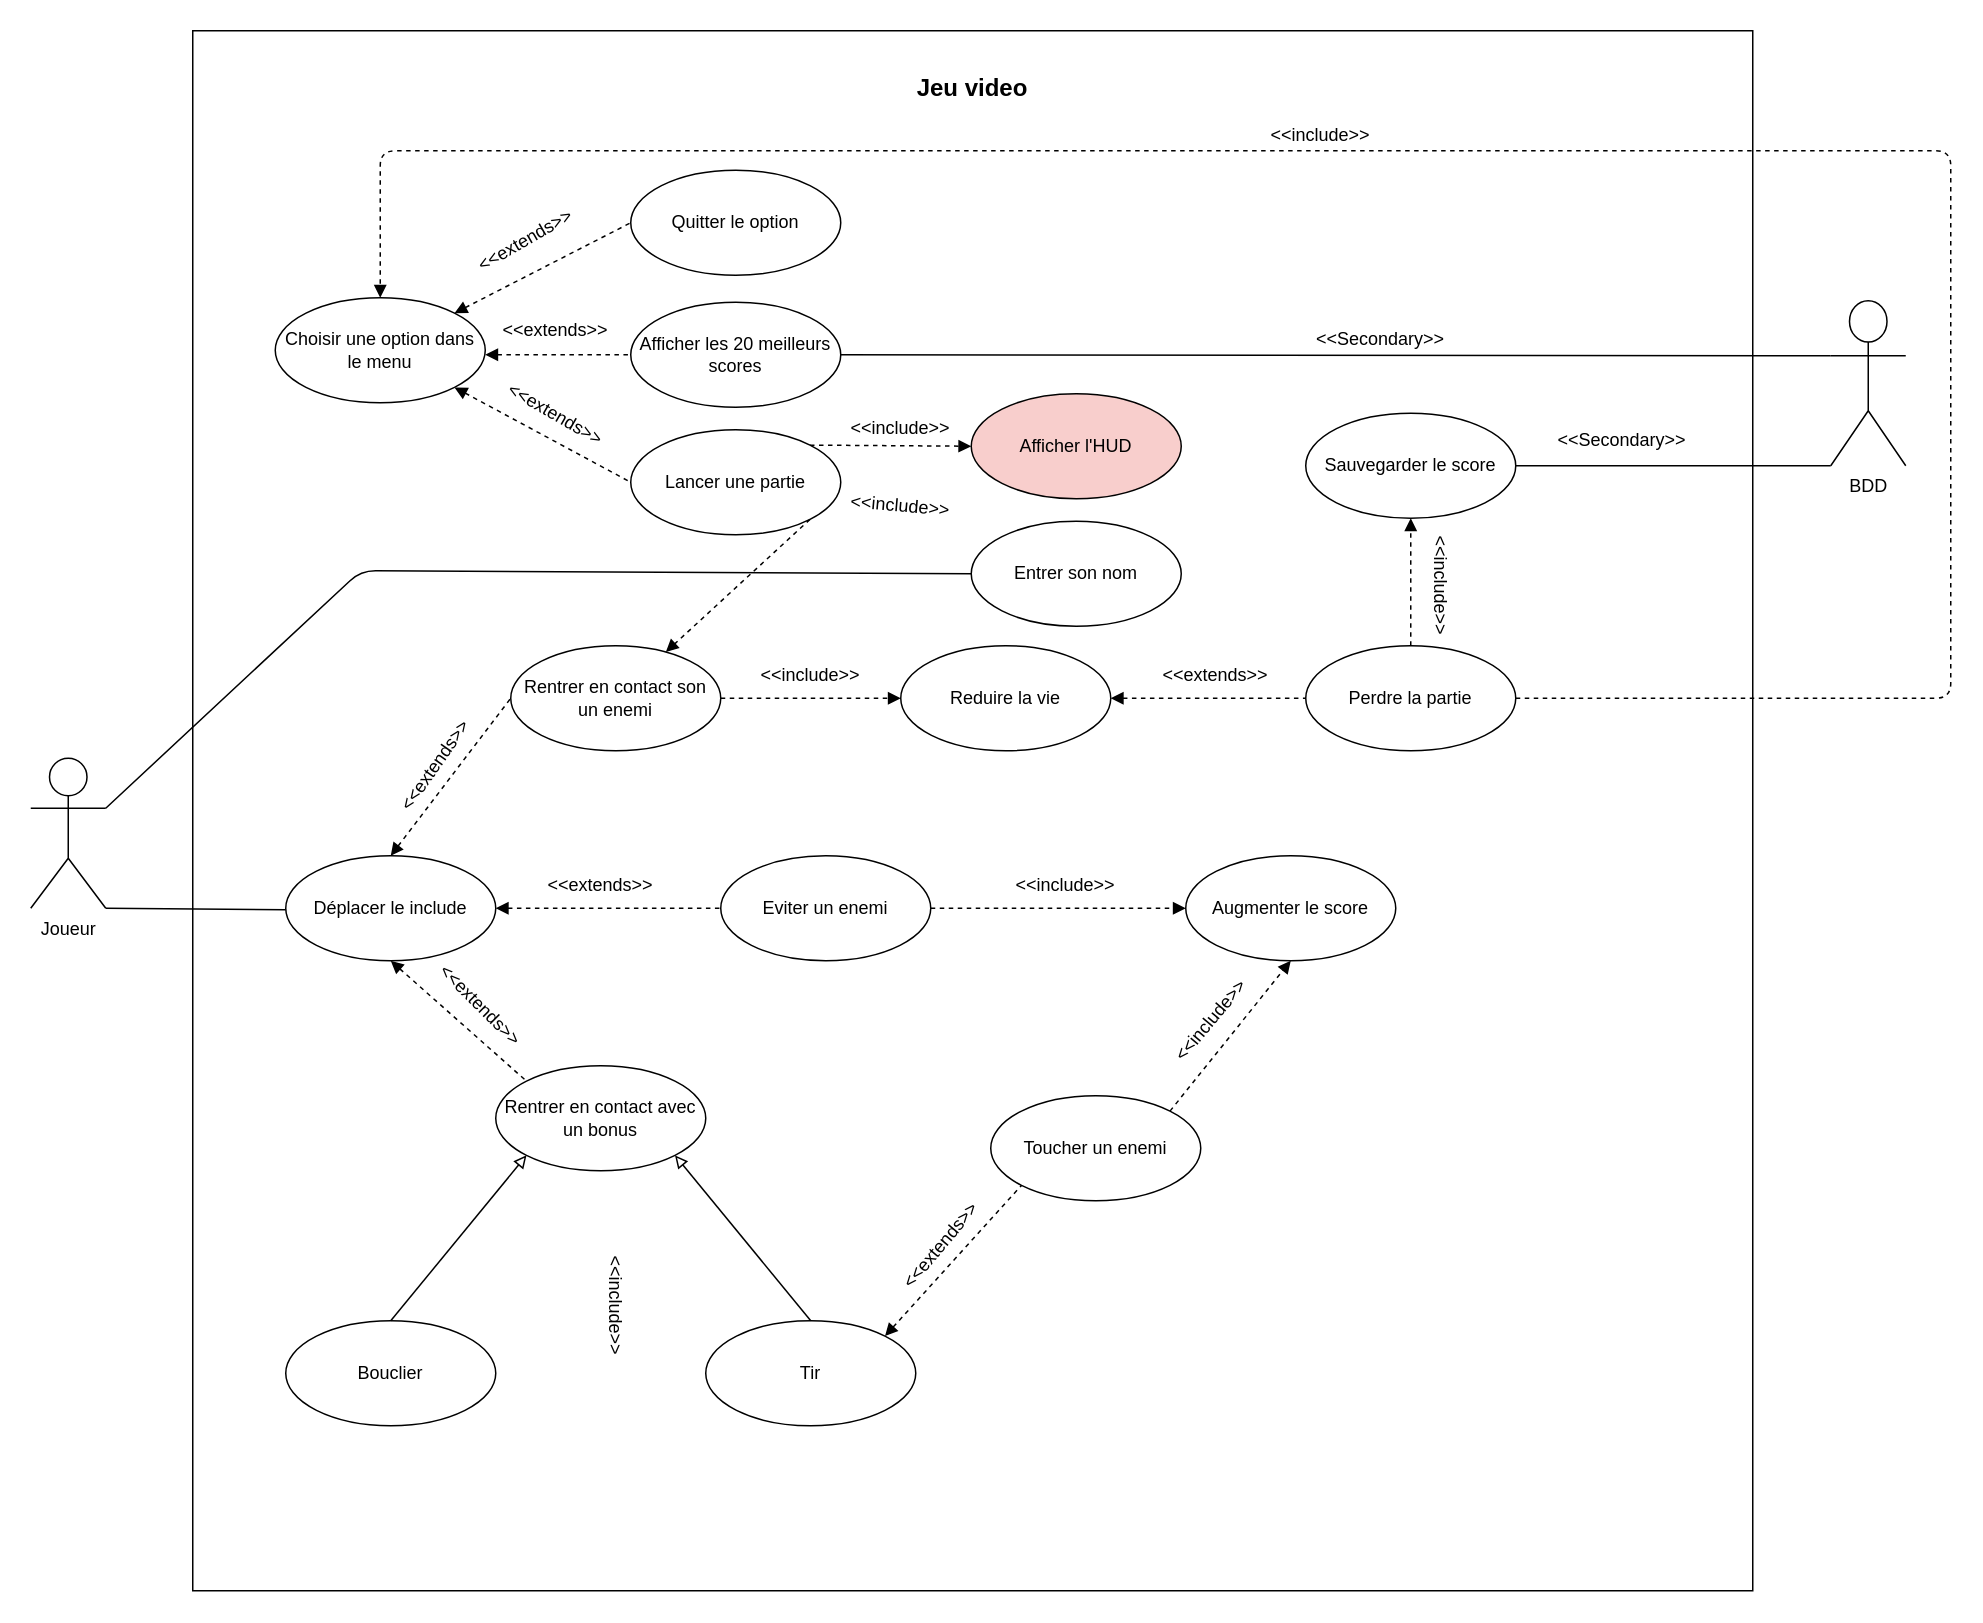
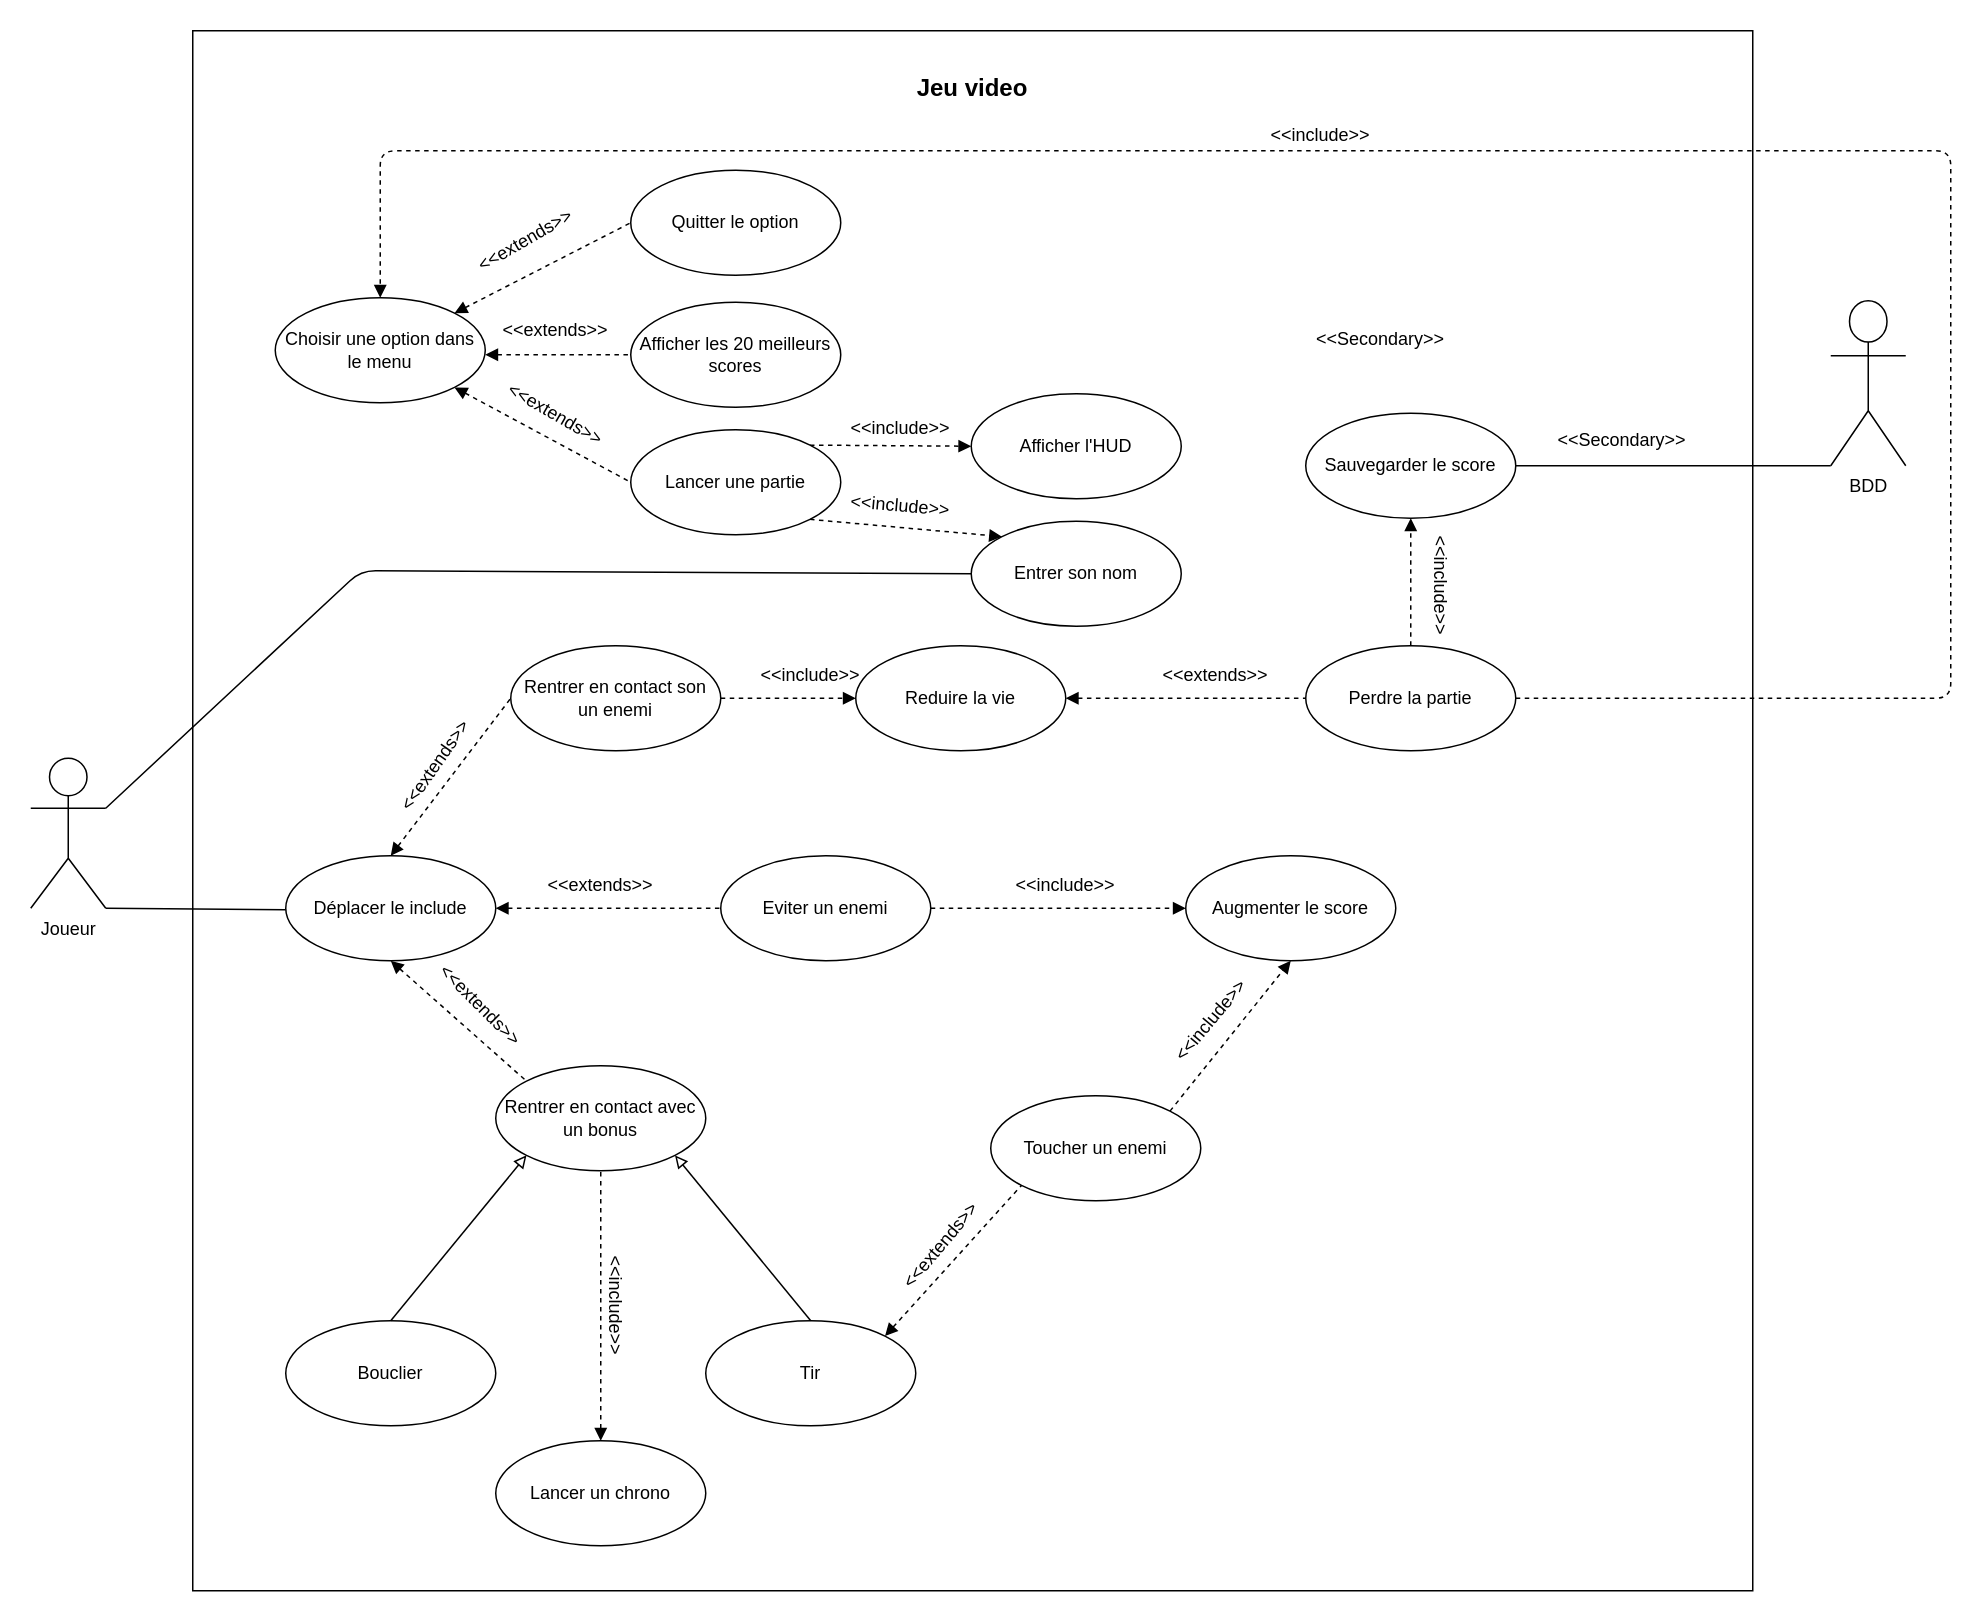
(1335, 355) -> none
(1076, 446) -> (1076, 446)
(743, 581) -> (900, 527)
(1006, 698) -> (961, 698)
none -> (601, 1300)
none -> (601, 1493)
